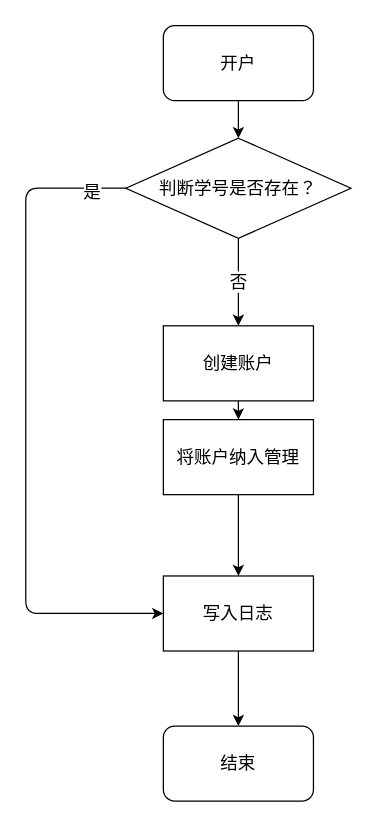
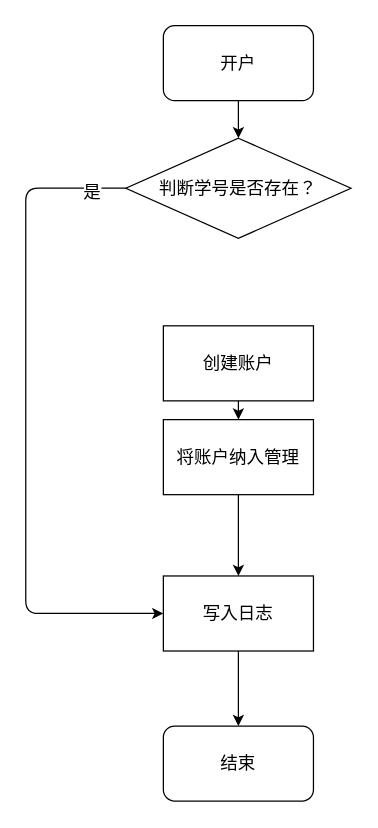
(238, 277) -> none
